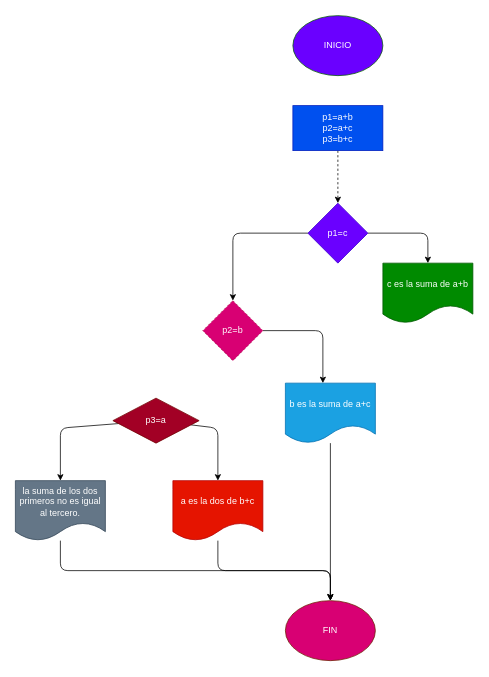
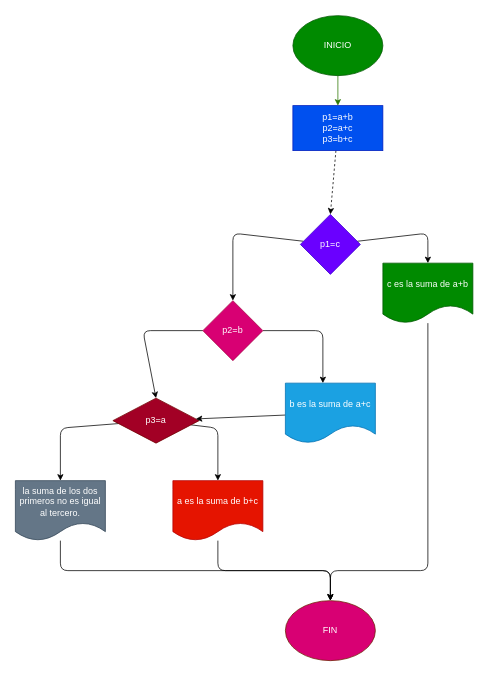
(338, 45) -> (338, 45)
none -> (338, 99)
(338, 233) -> (330, 244)
(233, 330) -> (233, 330)
none -> (144, 334)
none -> (428, 492)
(218, 501) -> (218, 501)
(330, 507) -> (243, 417)
